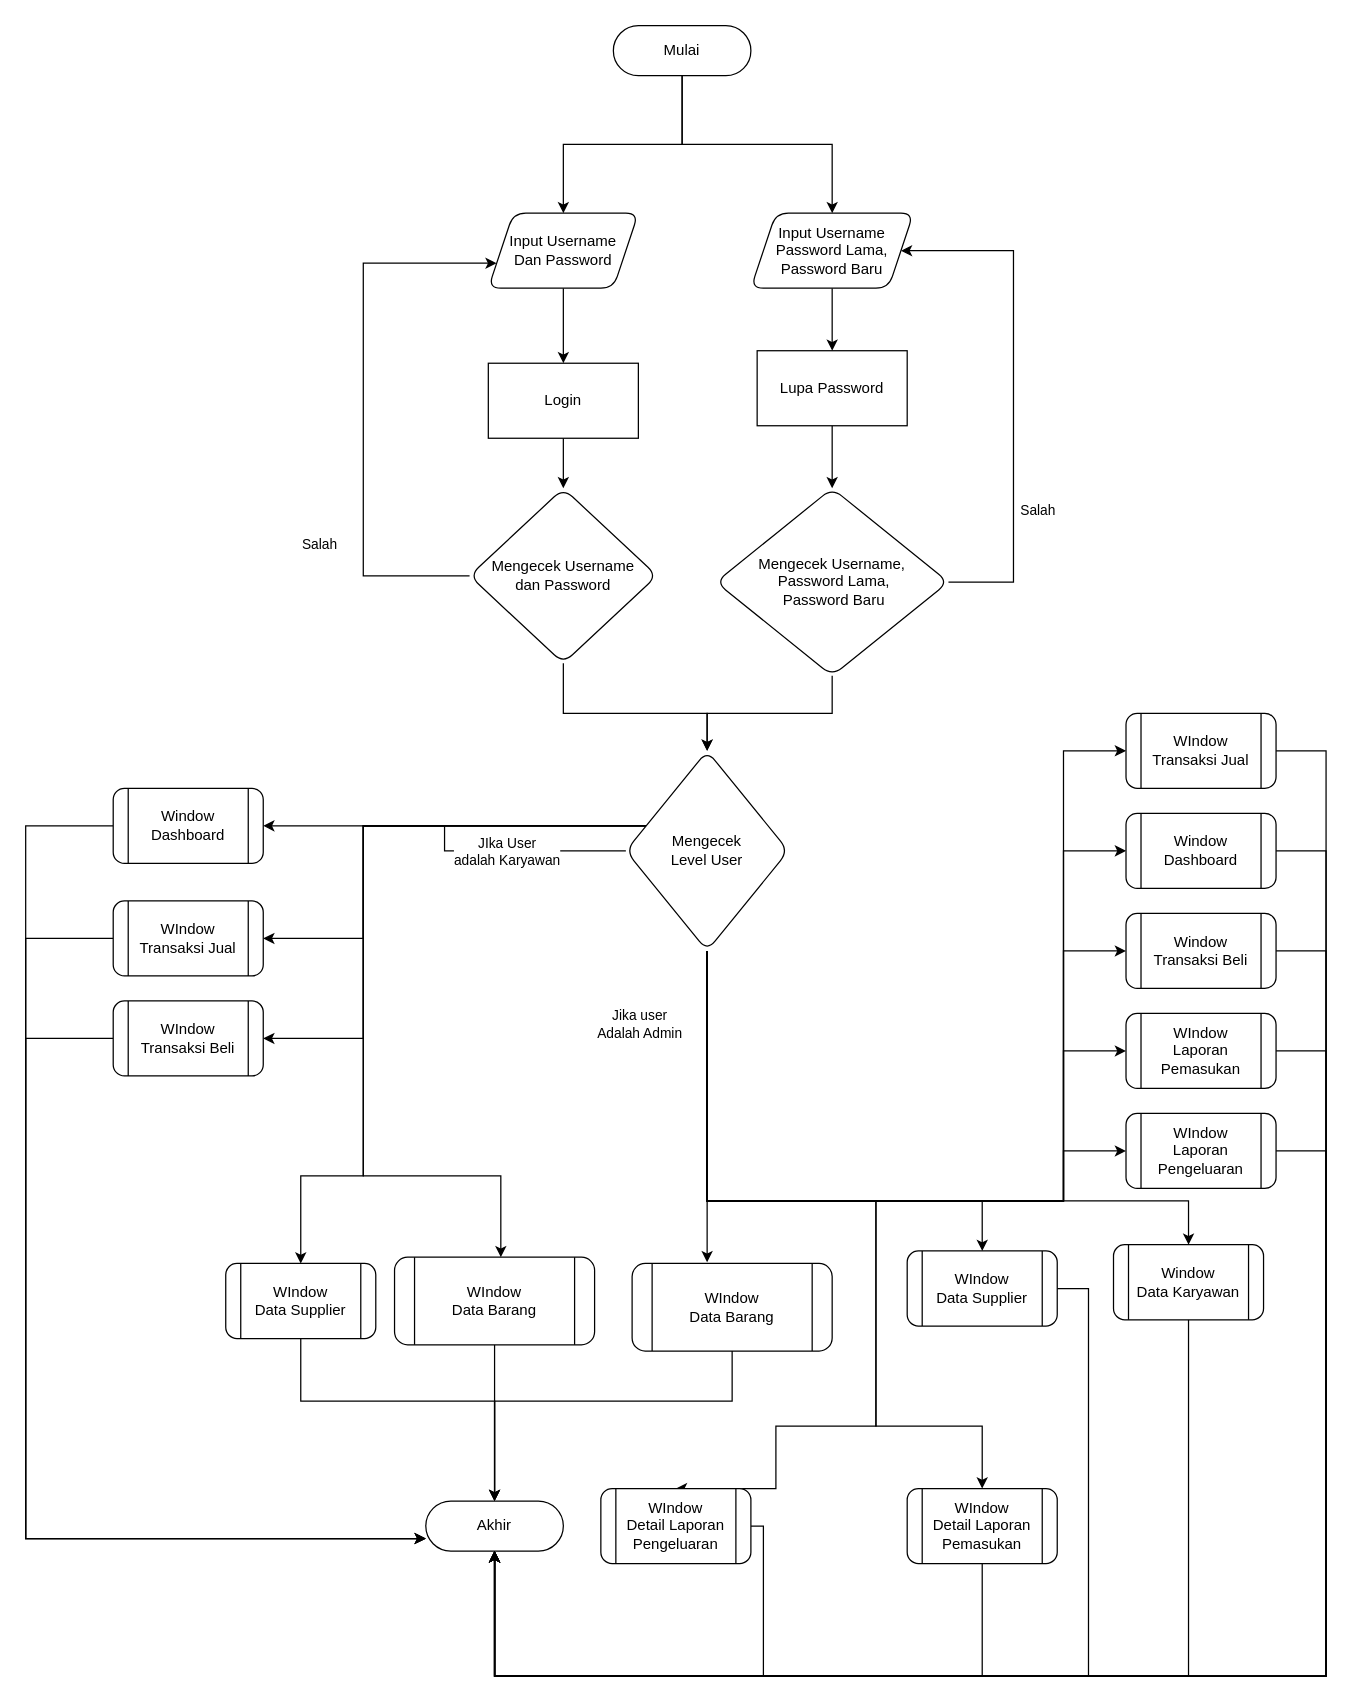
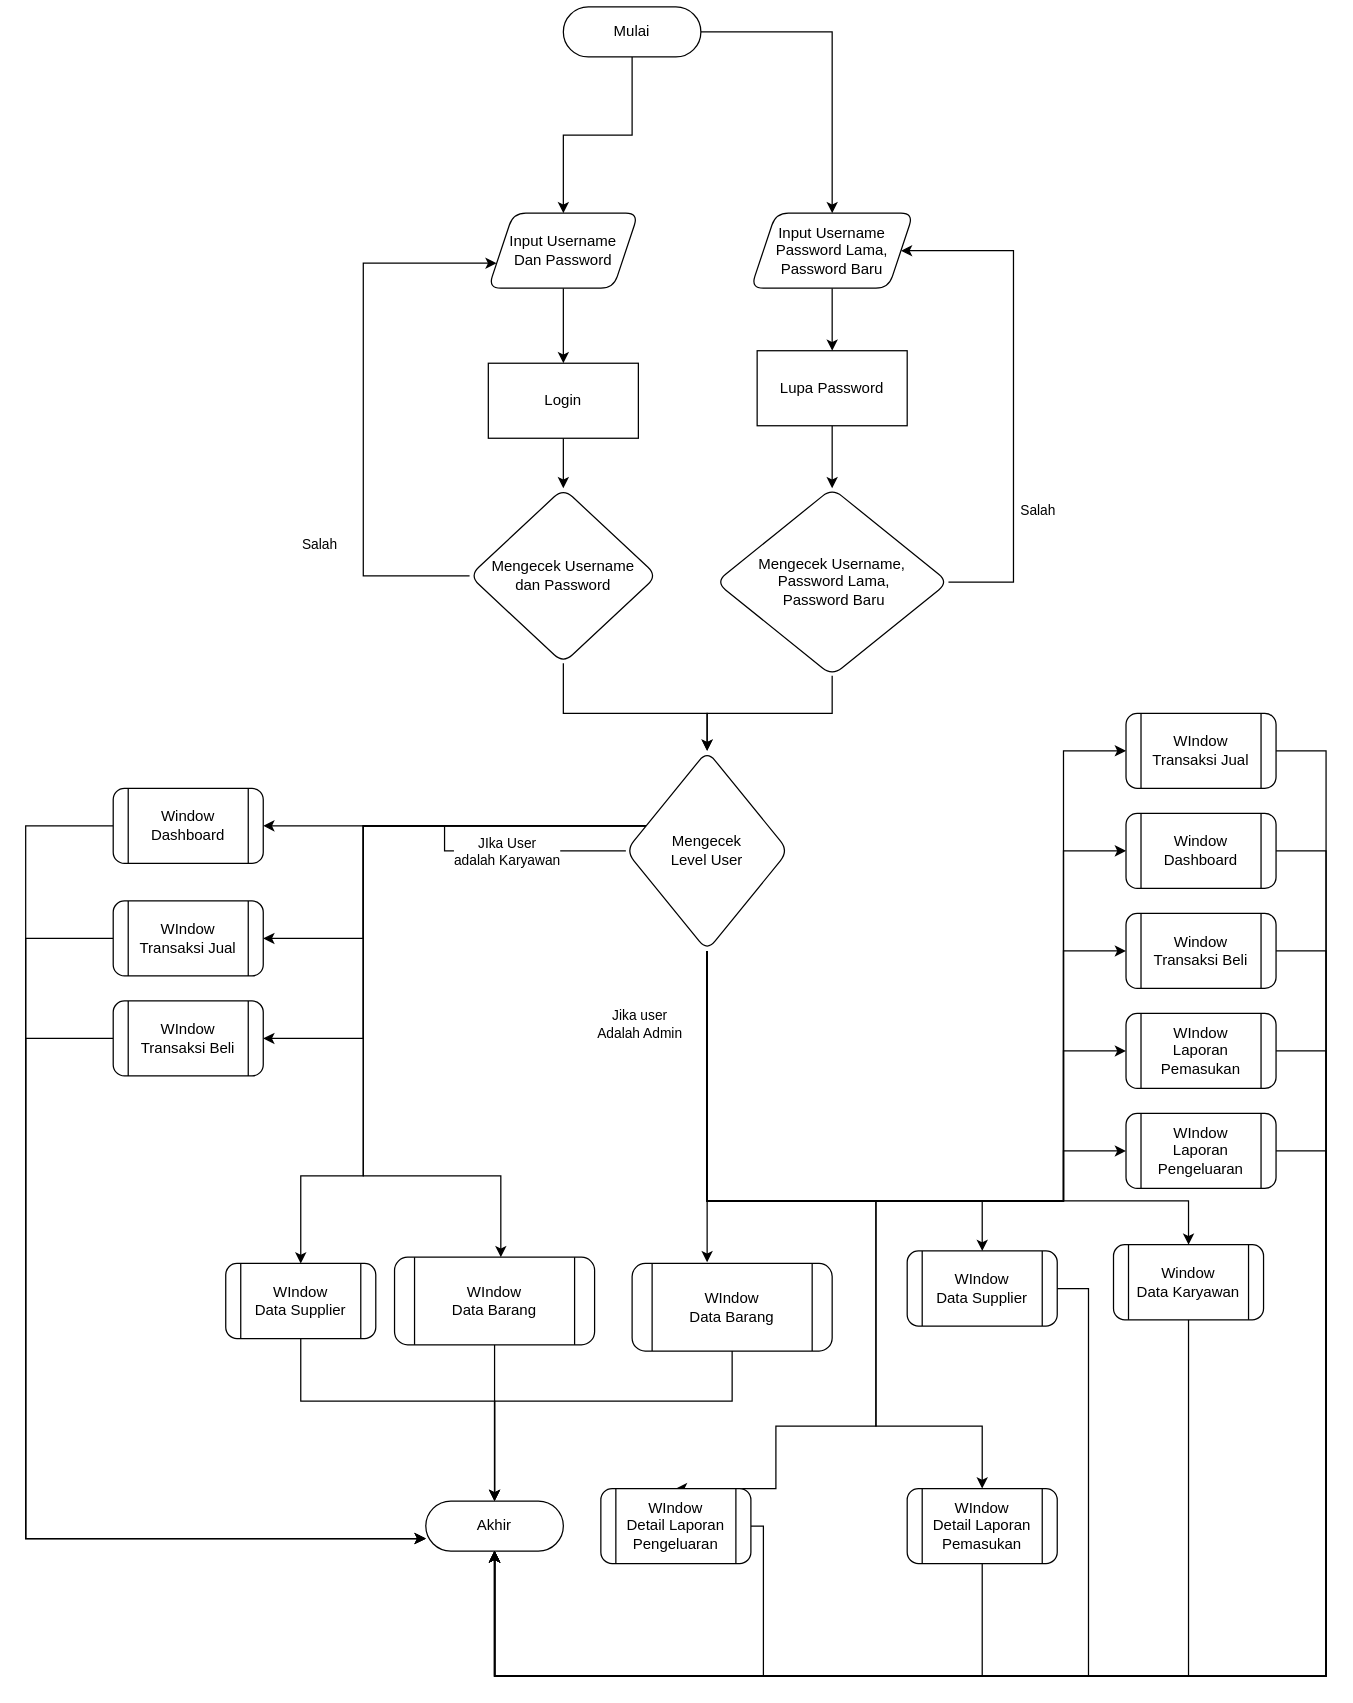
(682, 51) -> (632, 32)
